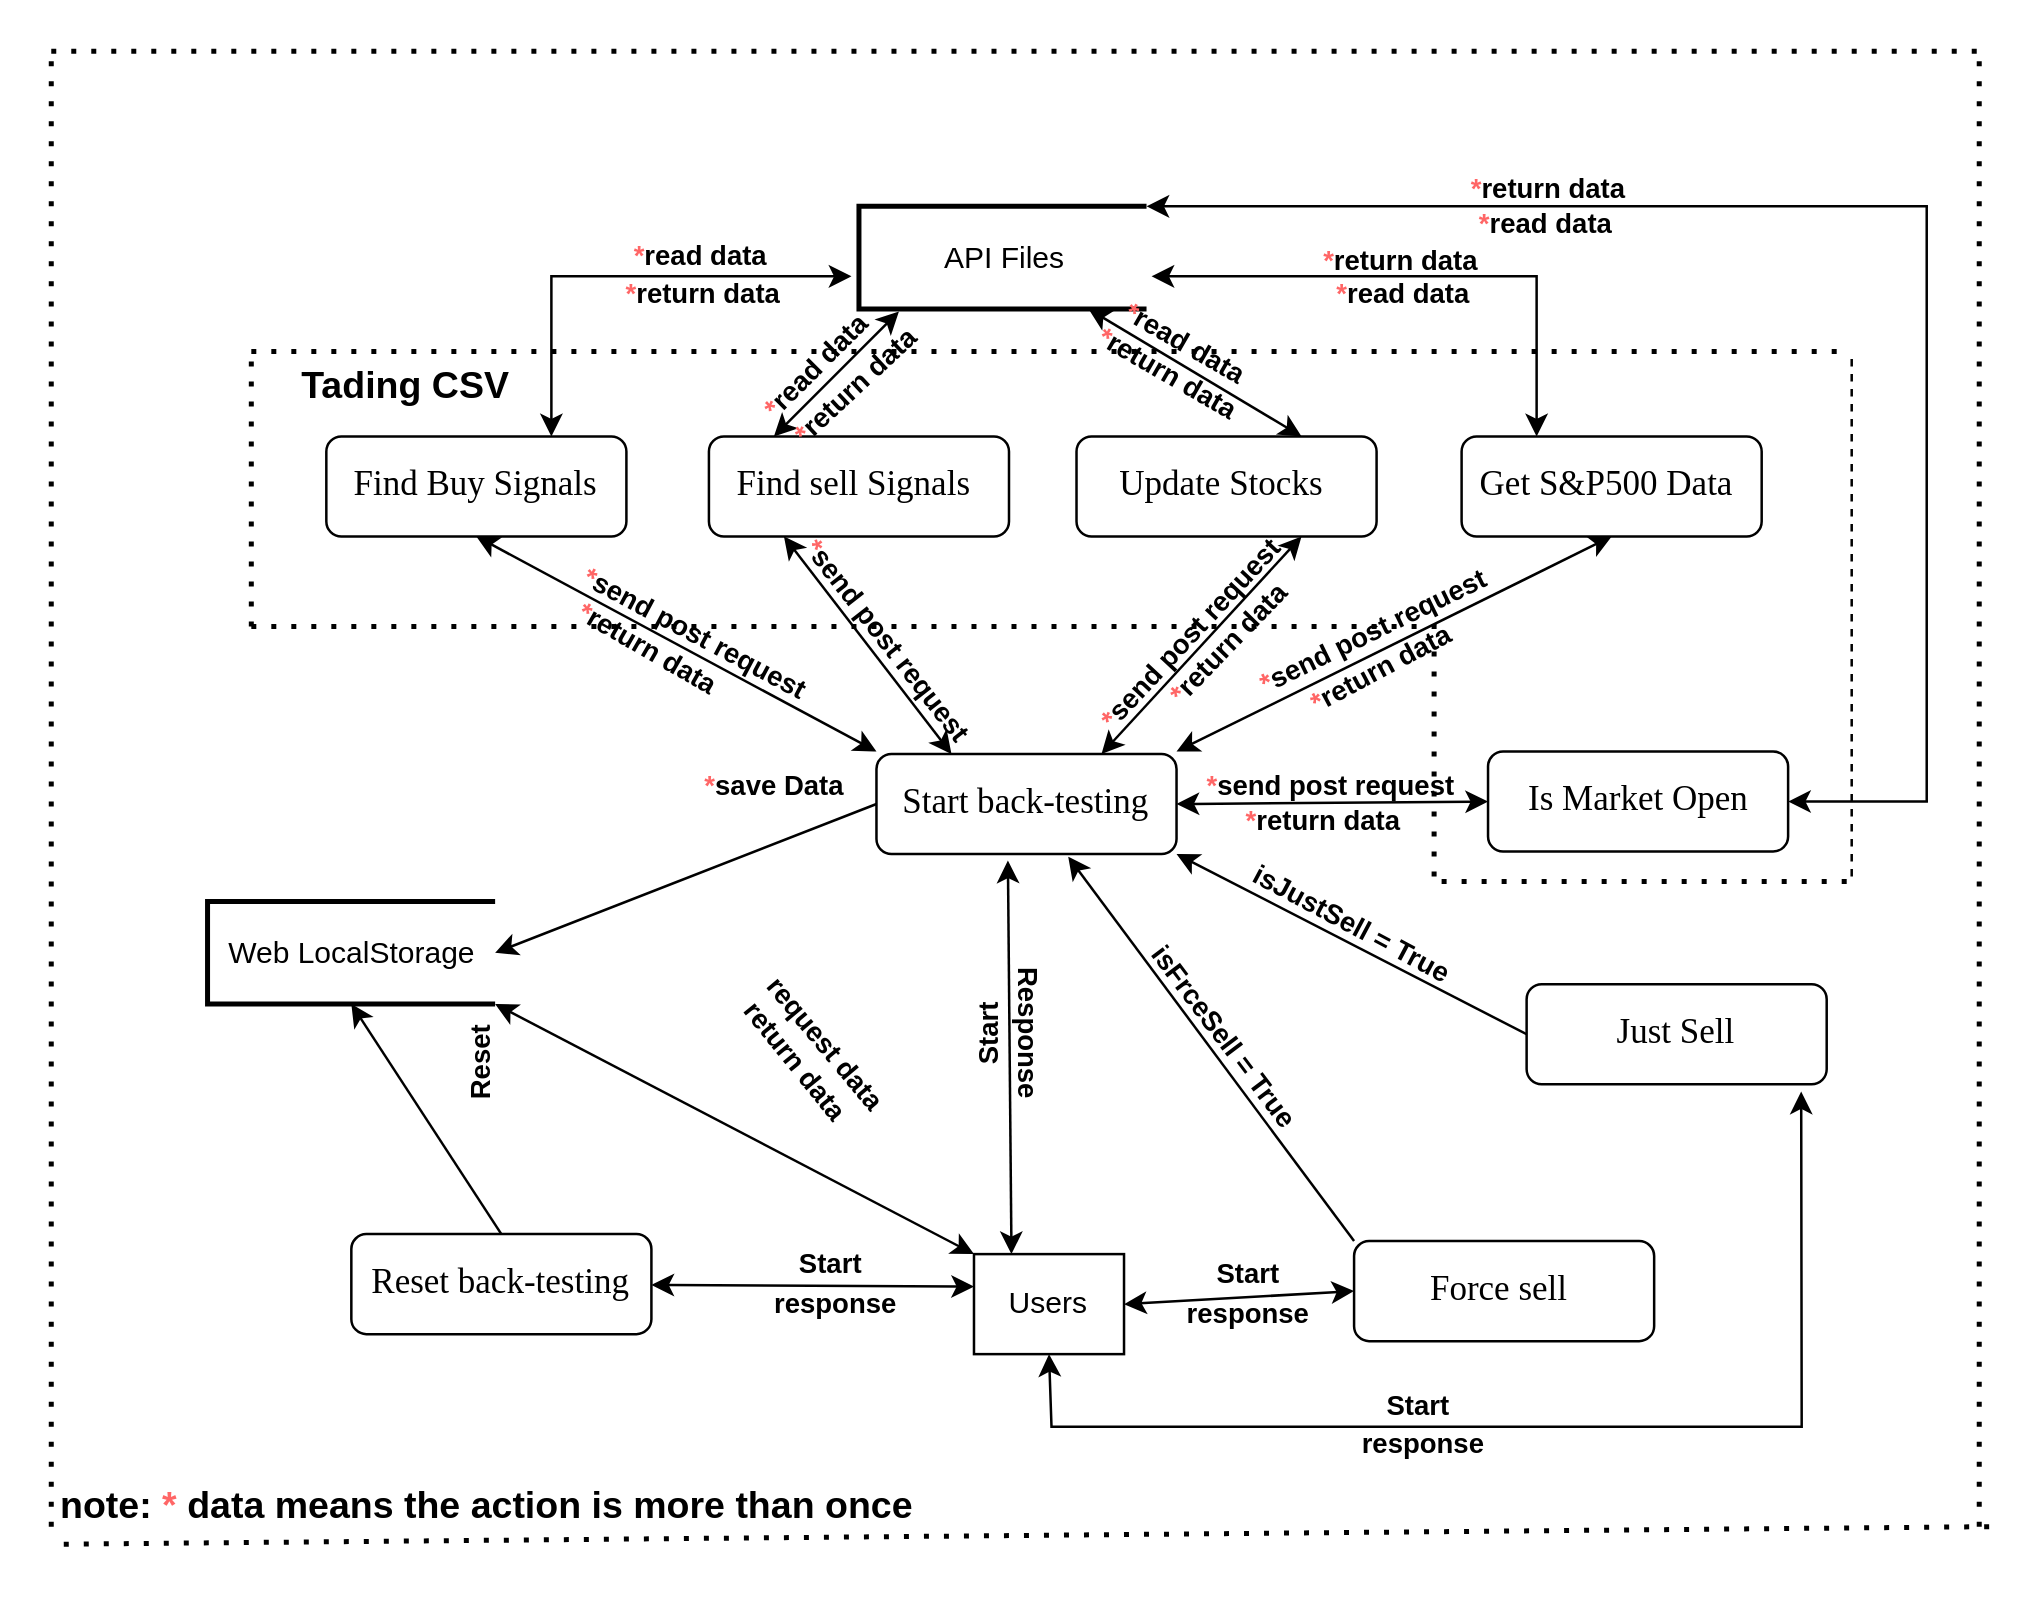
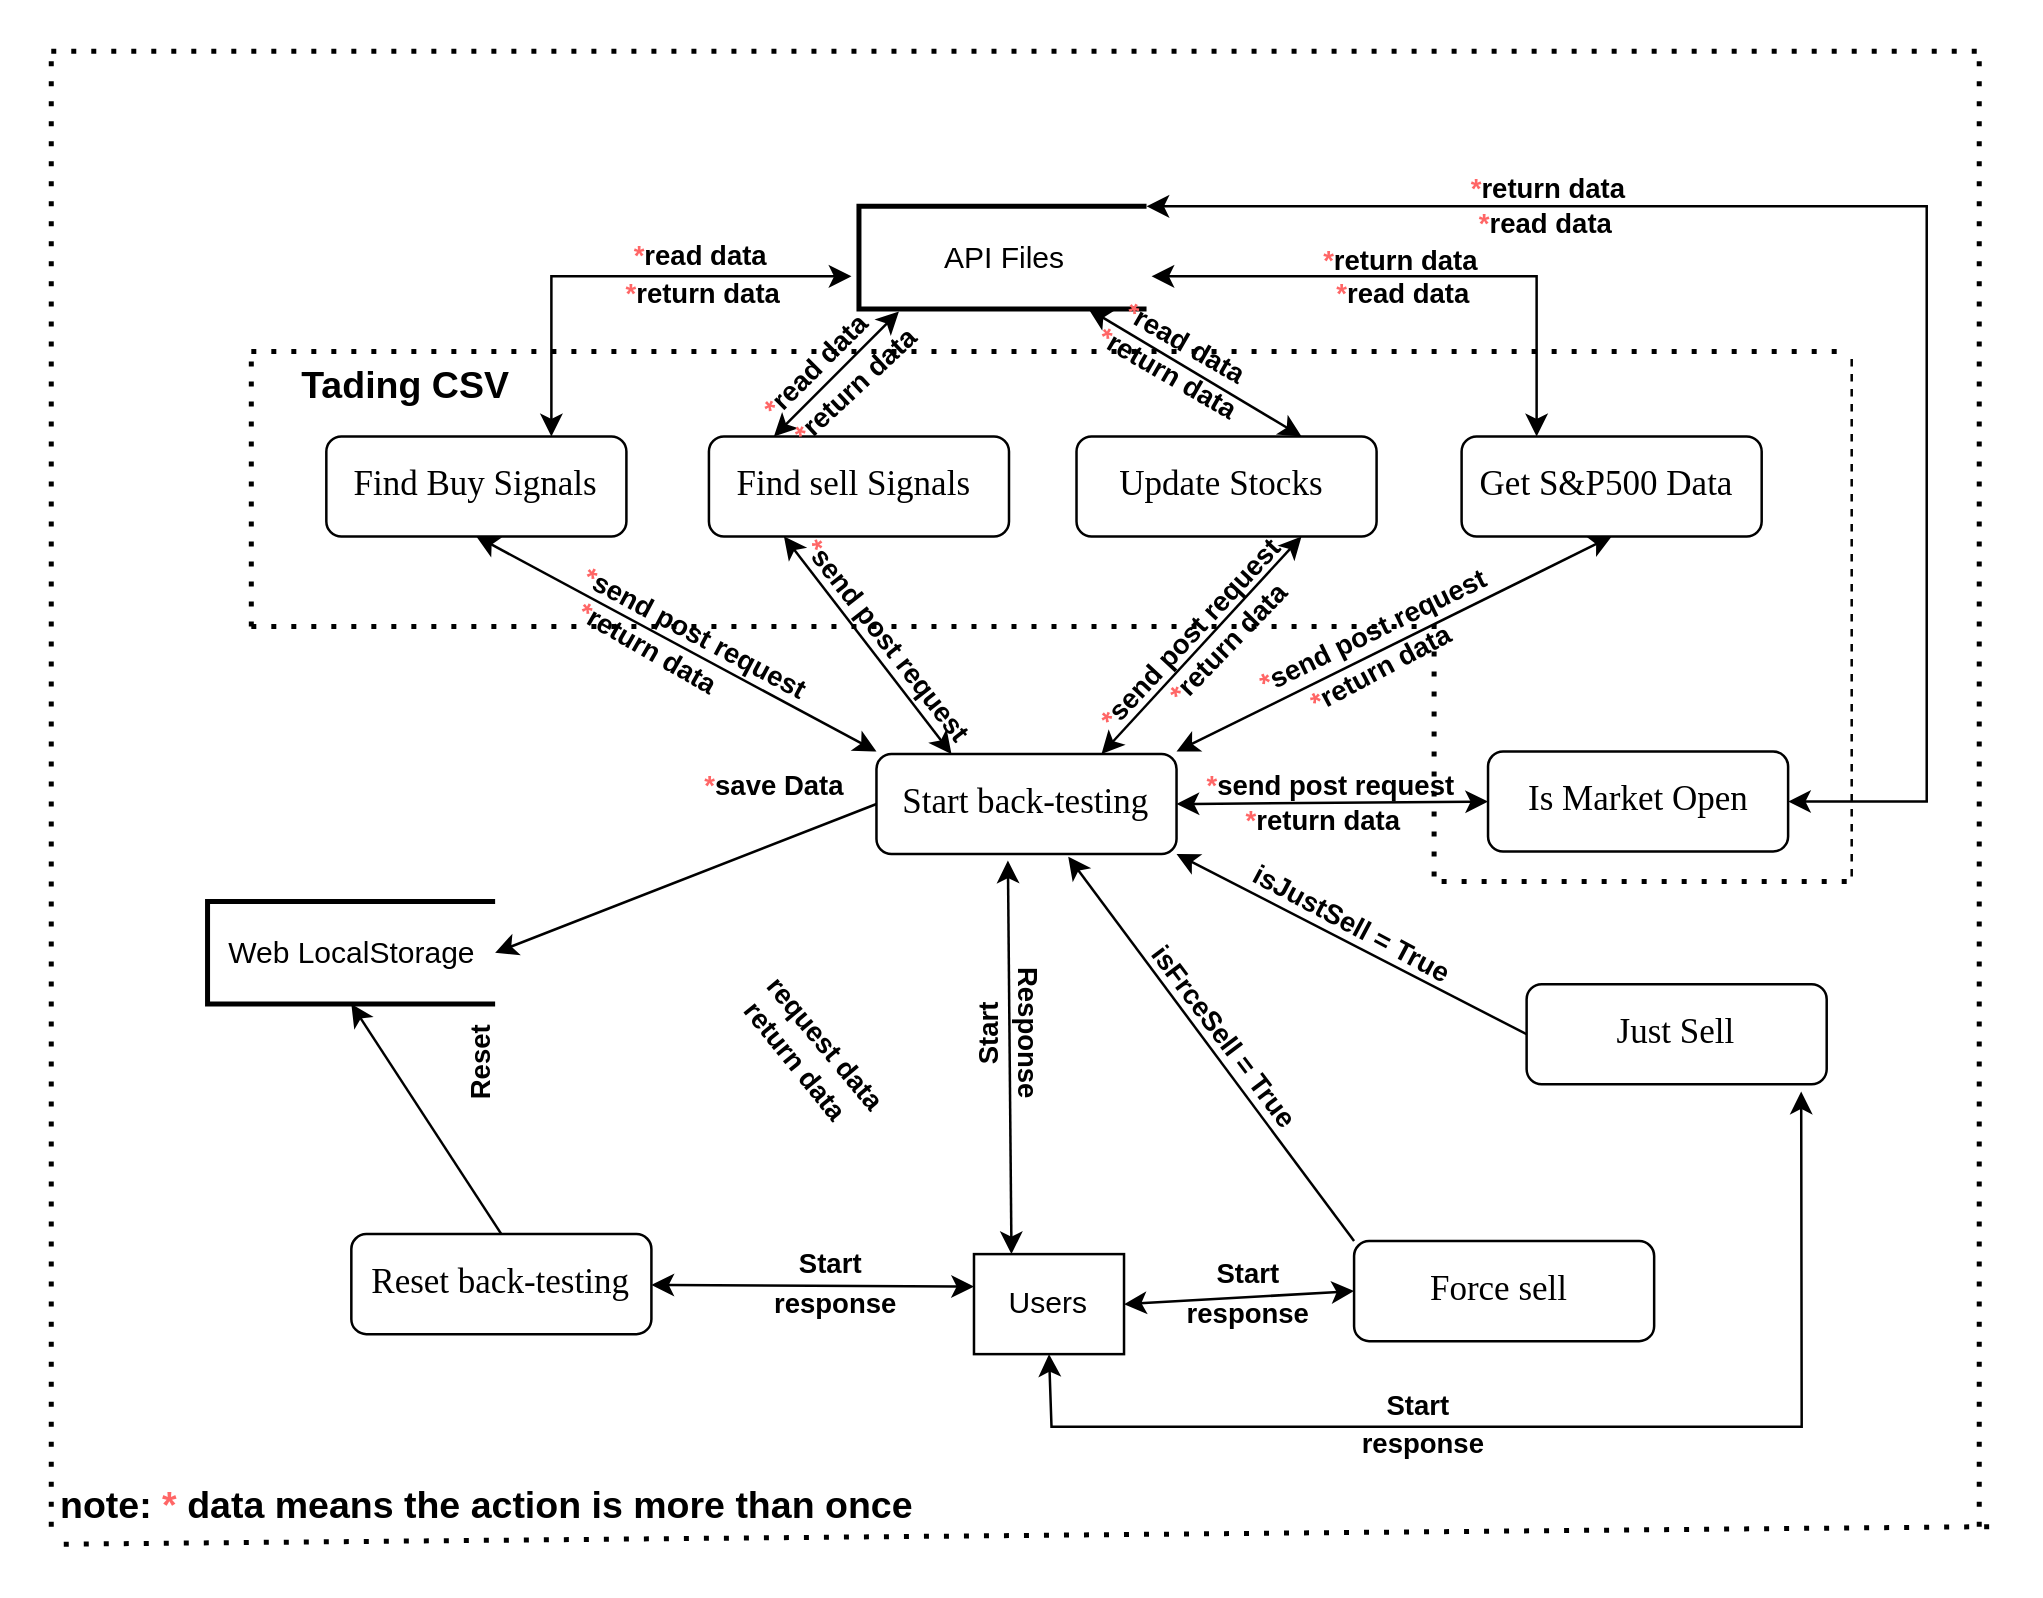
(734, 1129) -> none
